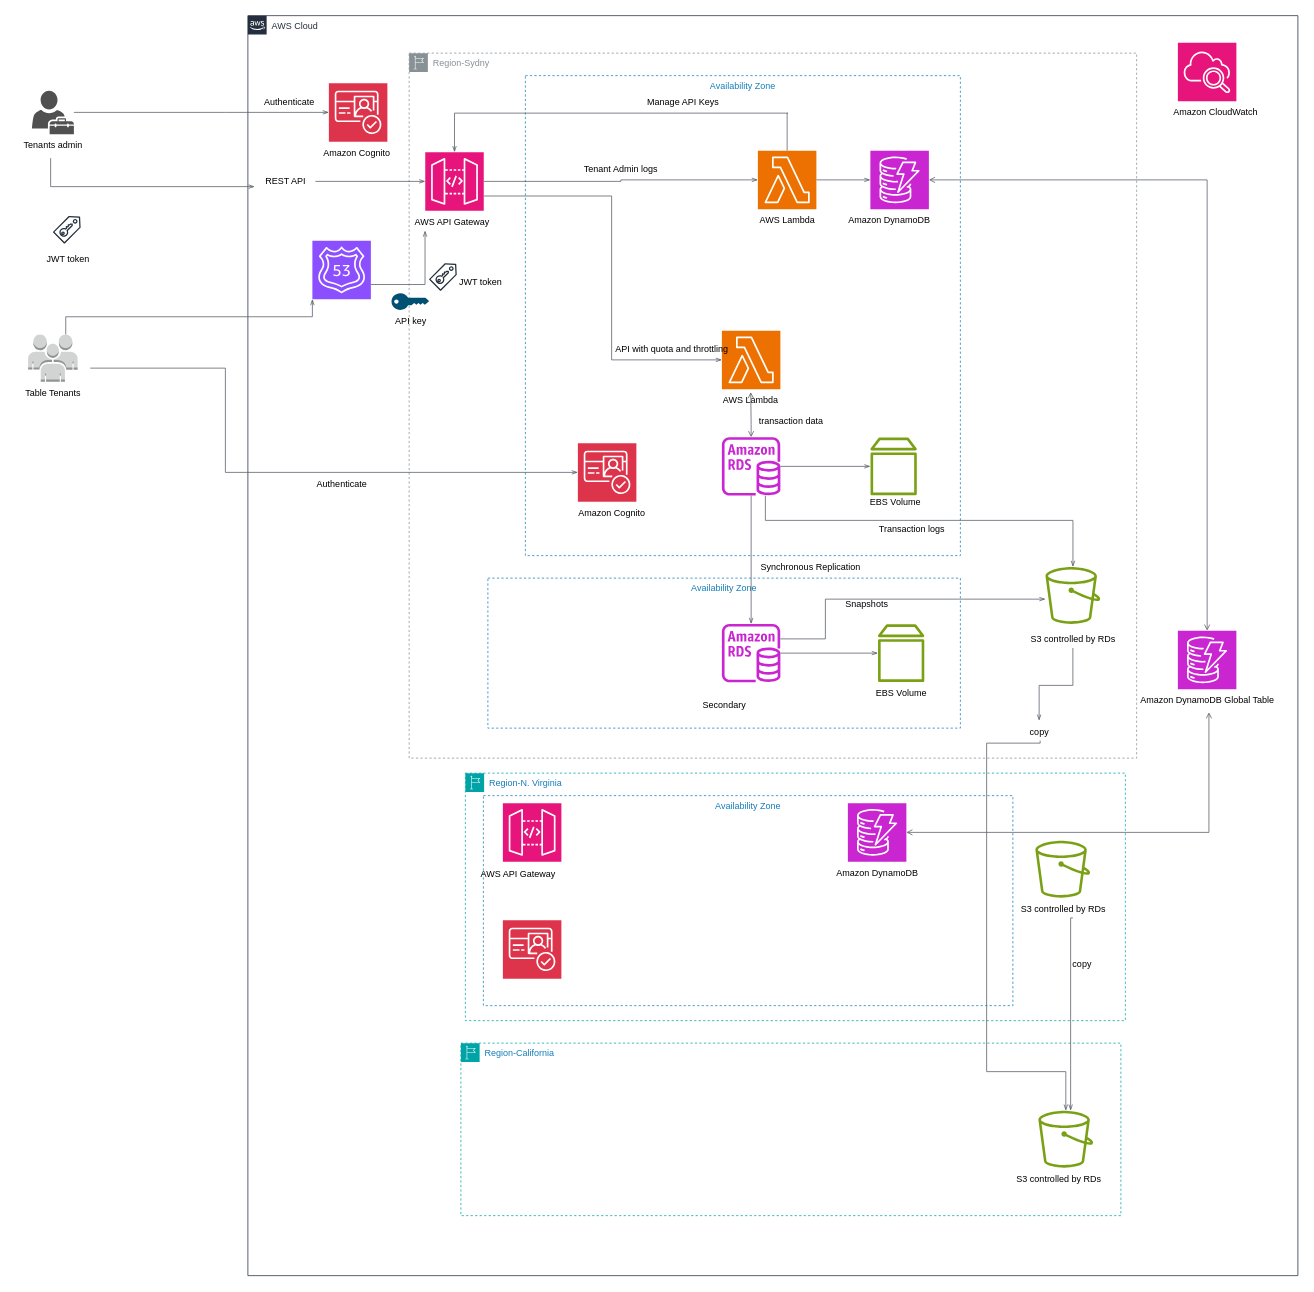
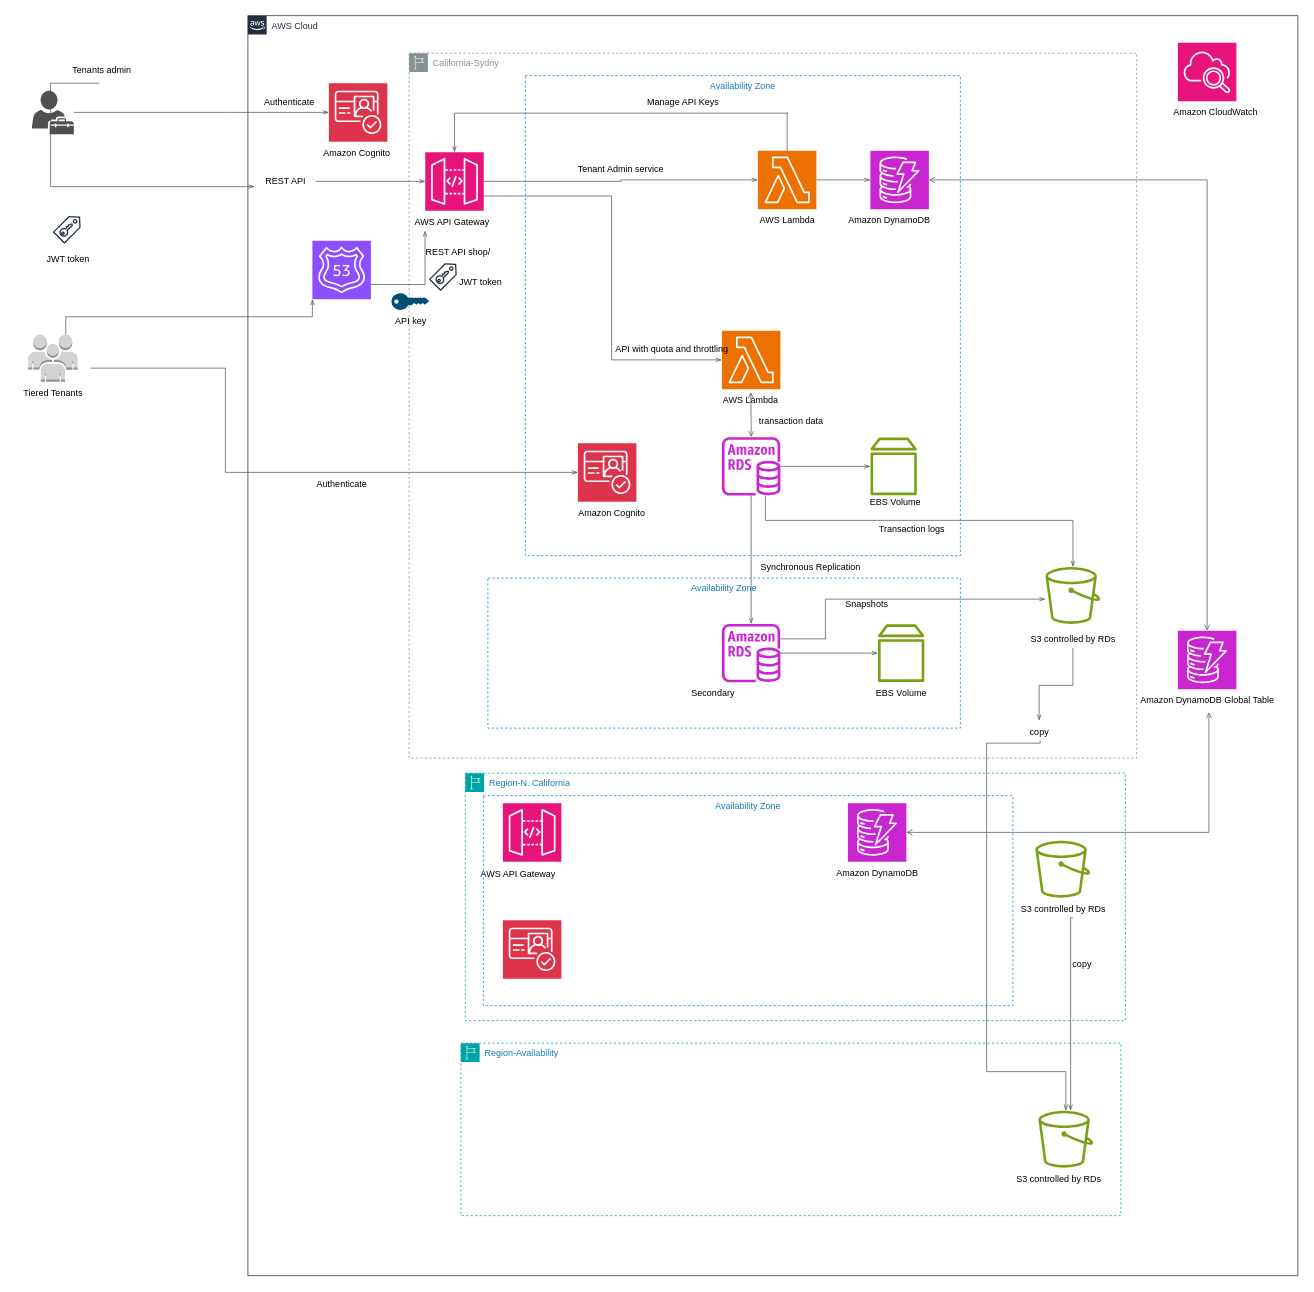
(462, 64) -> (470, 64)
(53, 145) -> (102, 70)
(621, 169) -> (621, 169)
none -> (458, 252)
(53, 393) -> (53, 393)
(724, 705) -> (713, 693)
(528, 784) -> (533, 784)
(523, 1054) -> (526, 1054)
